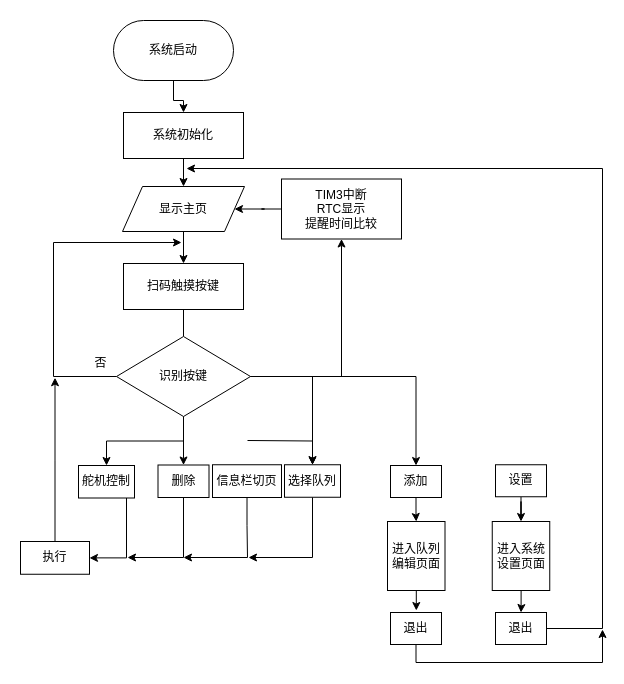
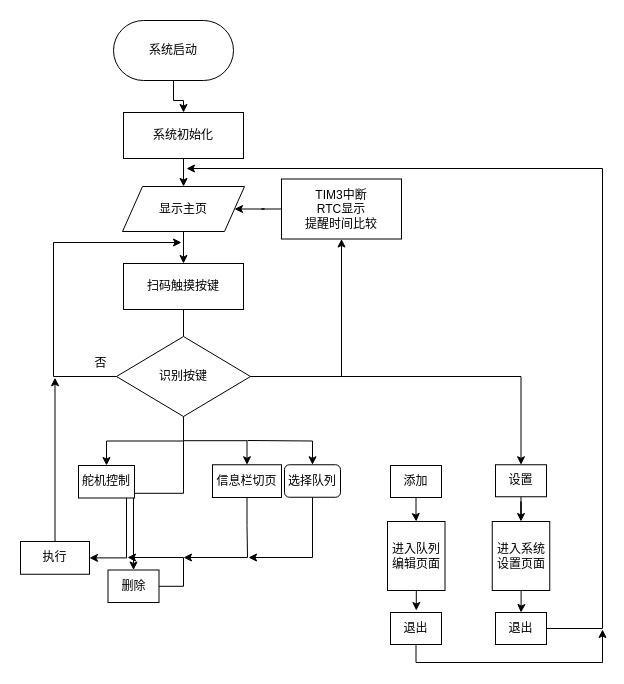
(313, 408) -> (510, 377)
(416, 418) -> (224, 441)
(184, 481) -> (134, 586)
(313, 481) -> (313, 481)
